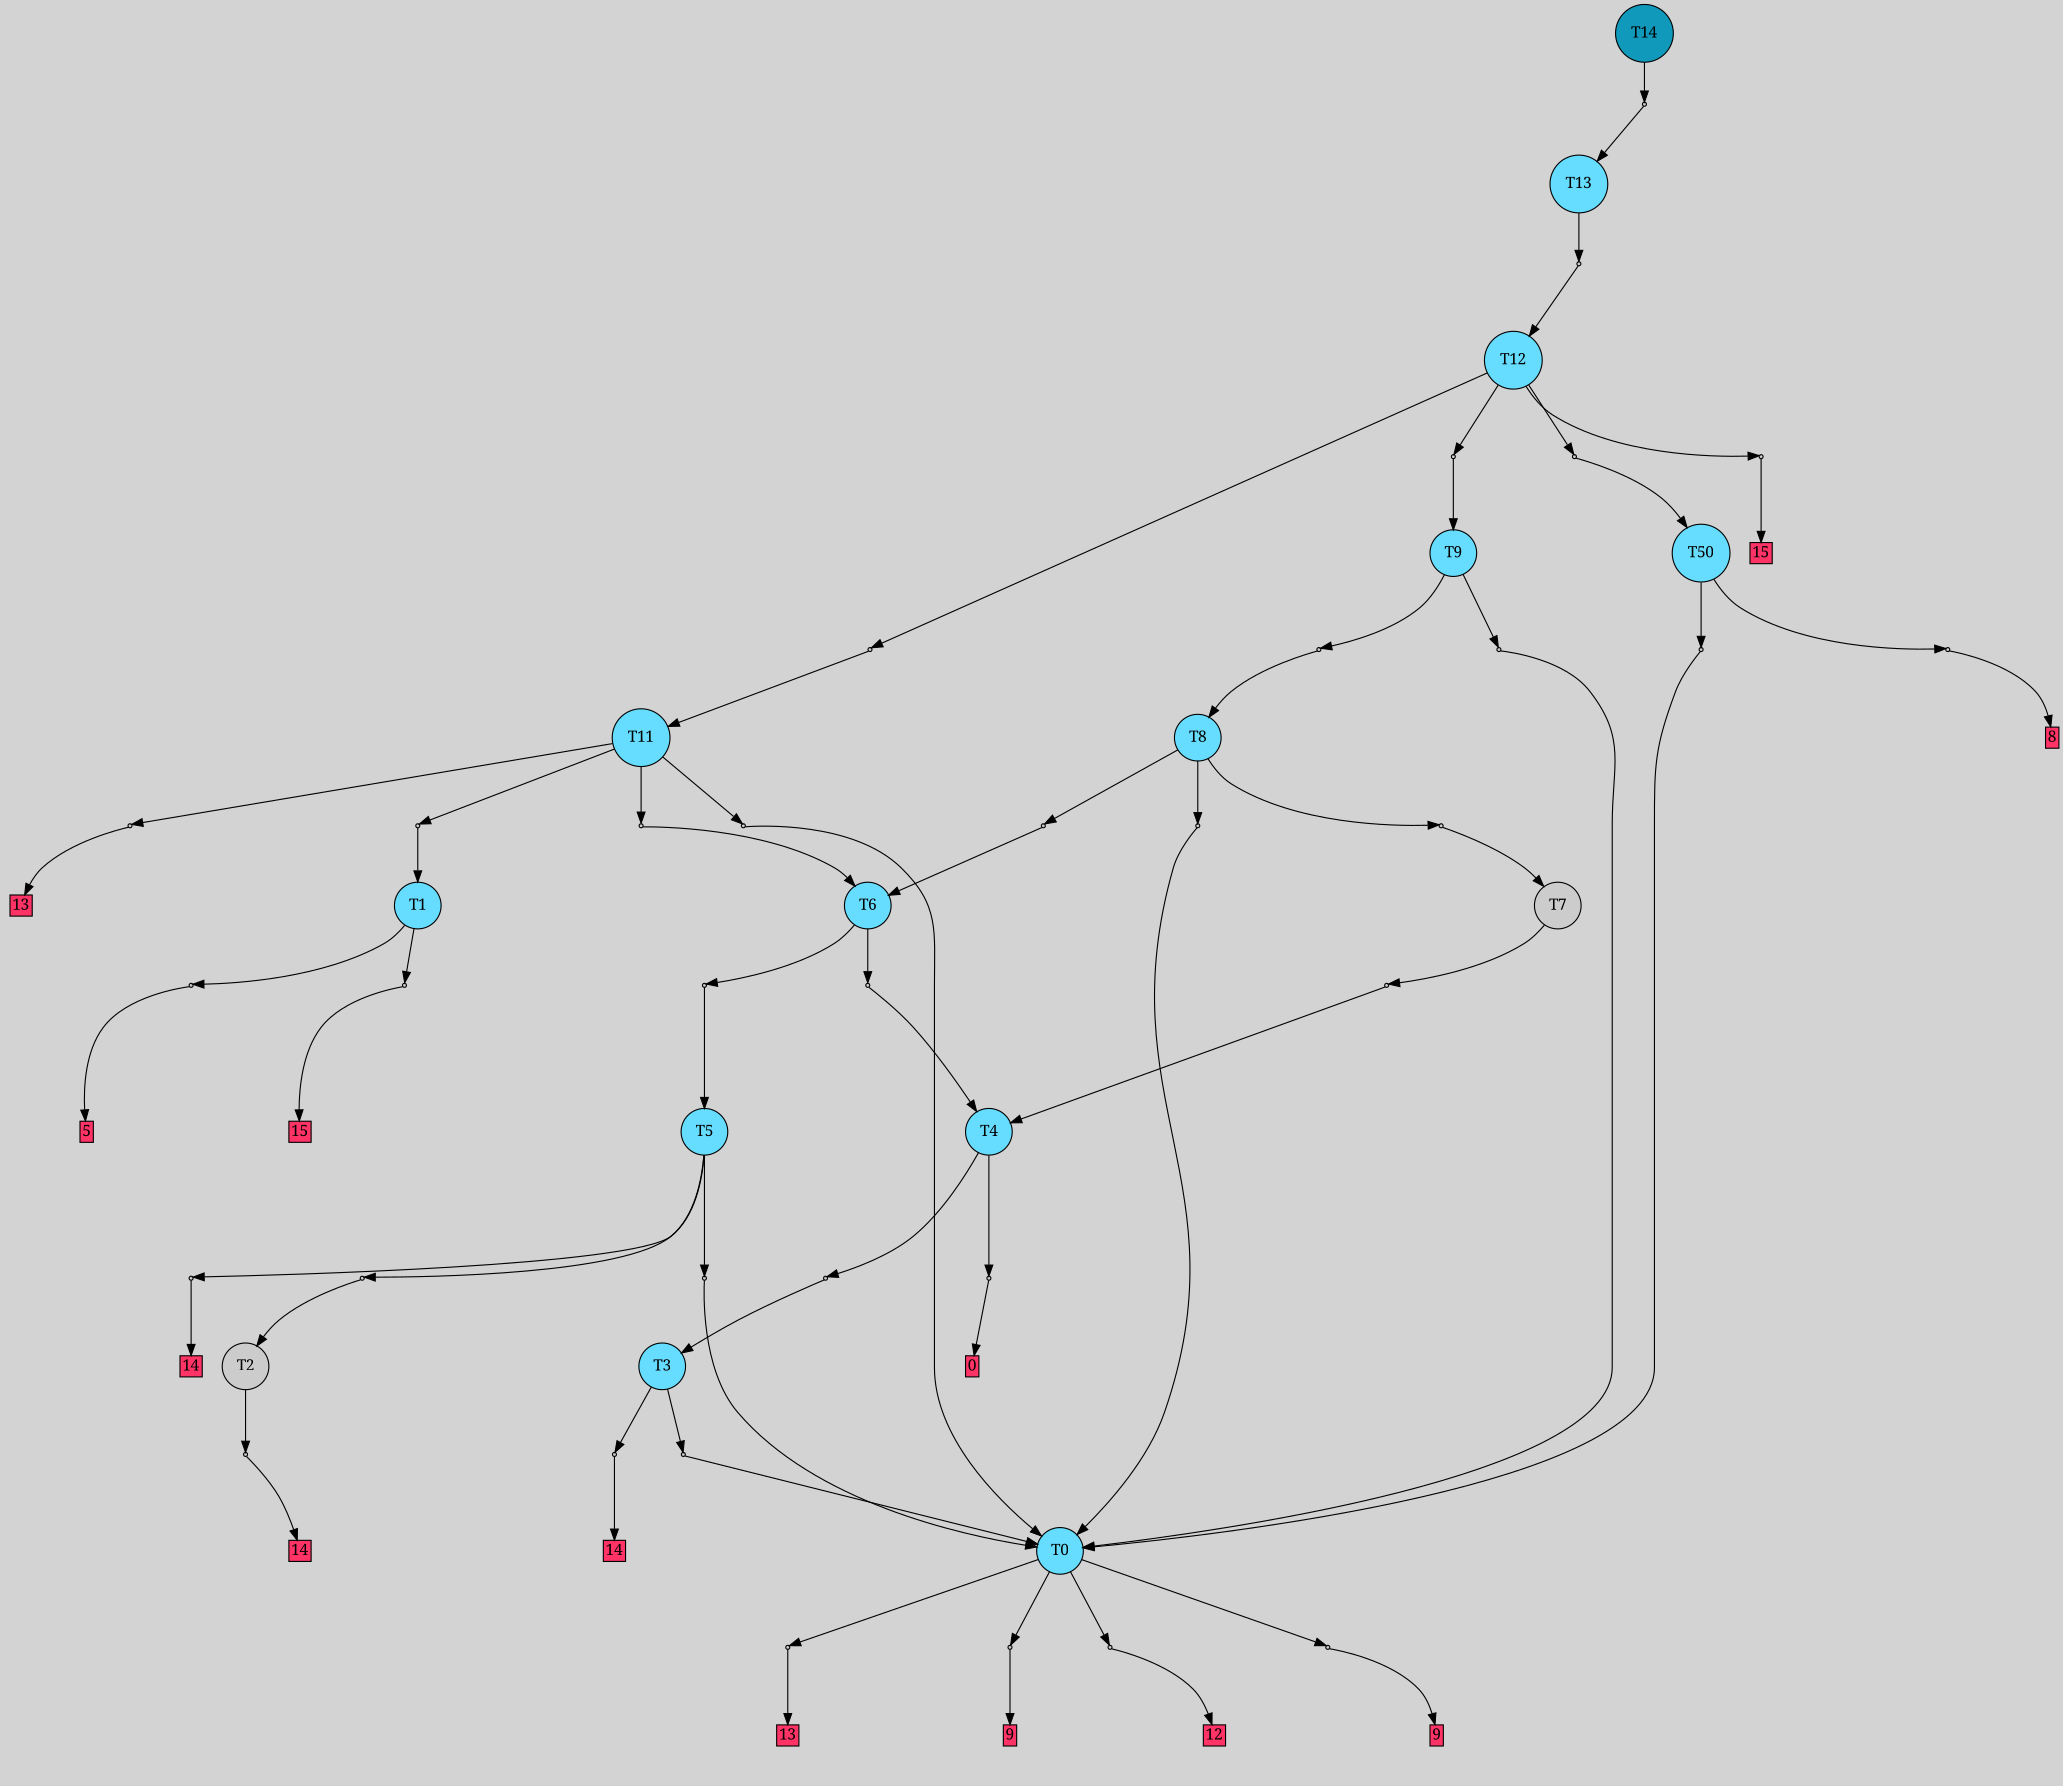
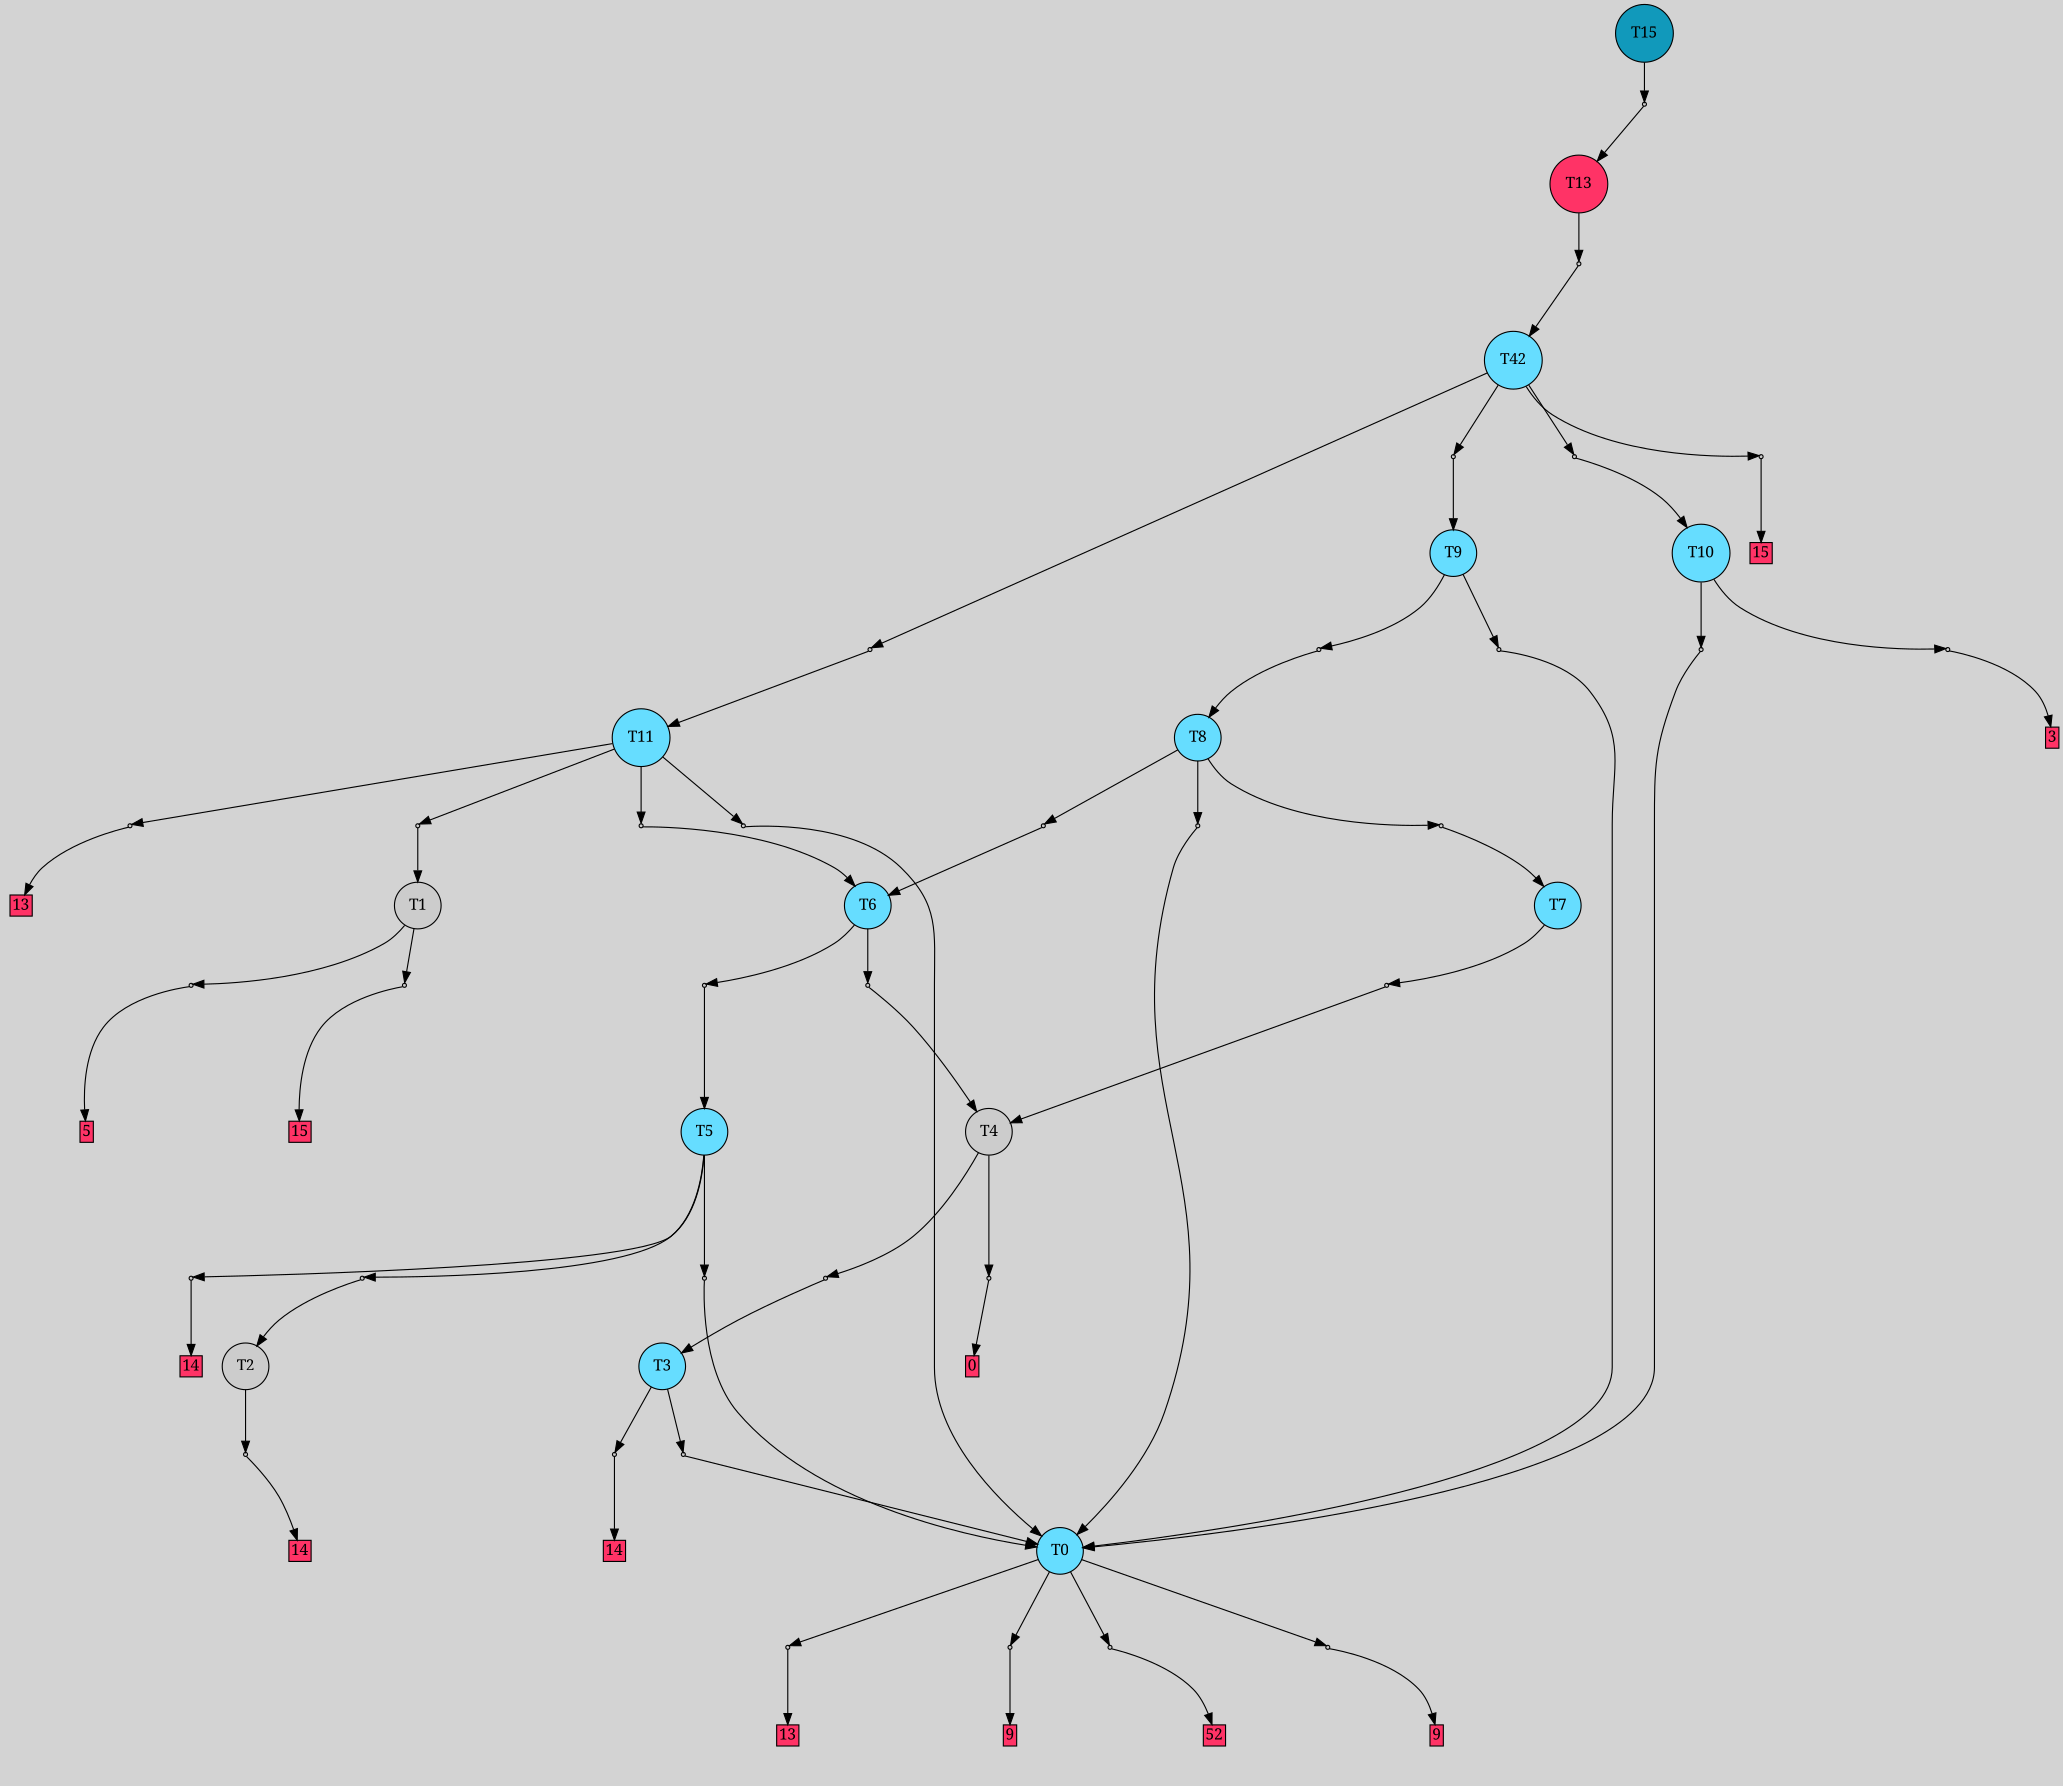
(1644, 33) -> (1644, 33)
(1579, 184) -> (1579, 184)
(1513, 360) -> (1513, 360)
(1701, 553) -> (1701, 553)
(2052, 738) -> (2052, 738)
(418, 906) -> (418, 906)
(1558, 906) -> (1558, 906)
(989, 1132) -> (989, 1132)
(1214, 1735) -> (1214, 1735)
